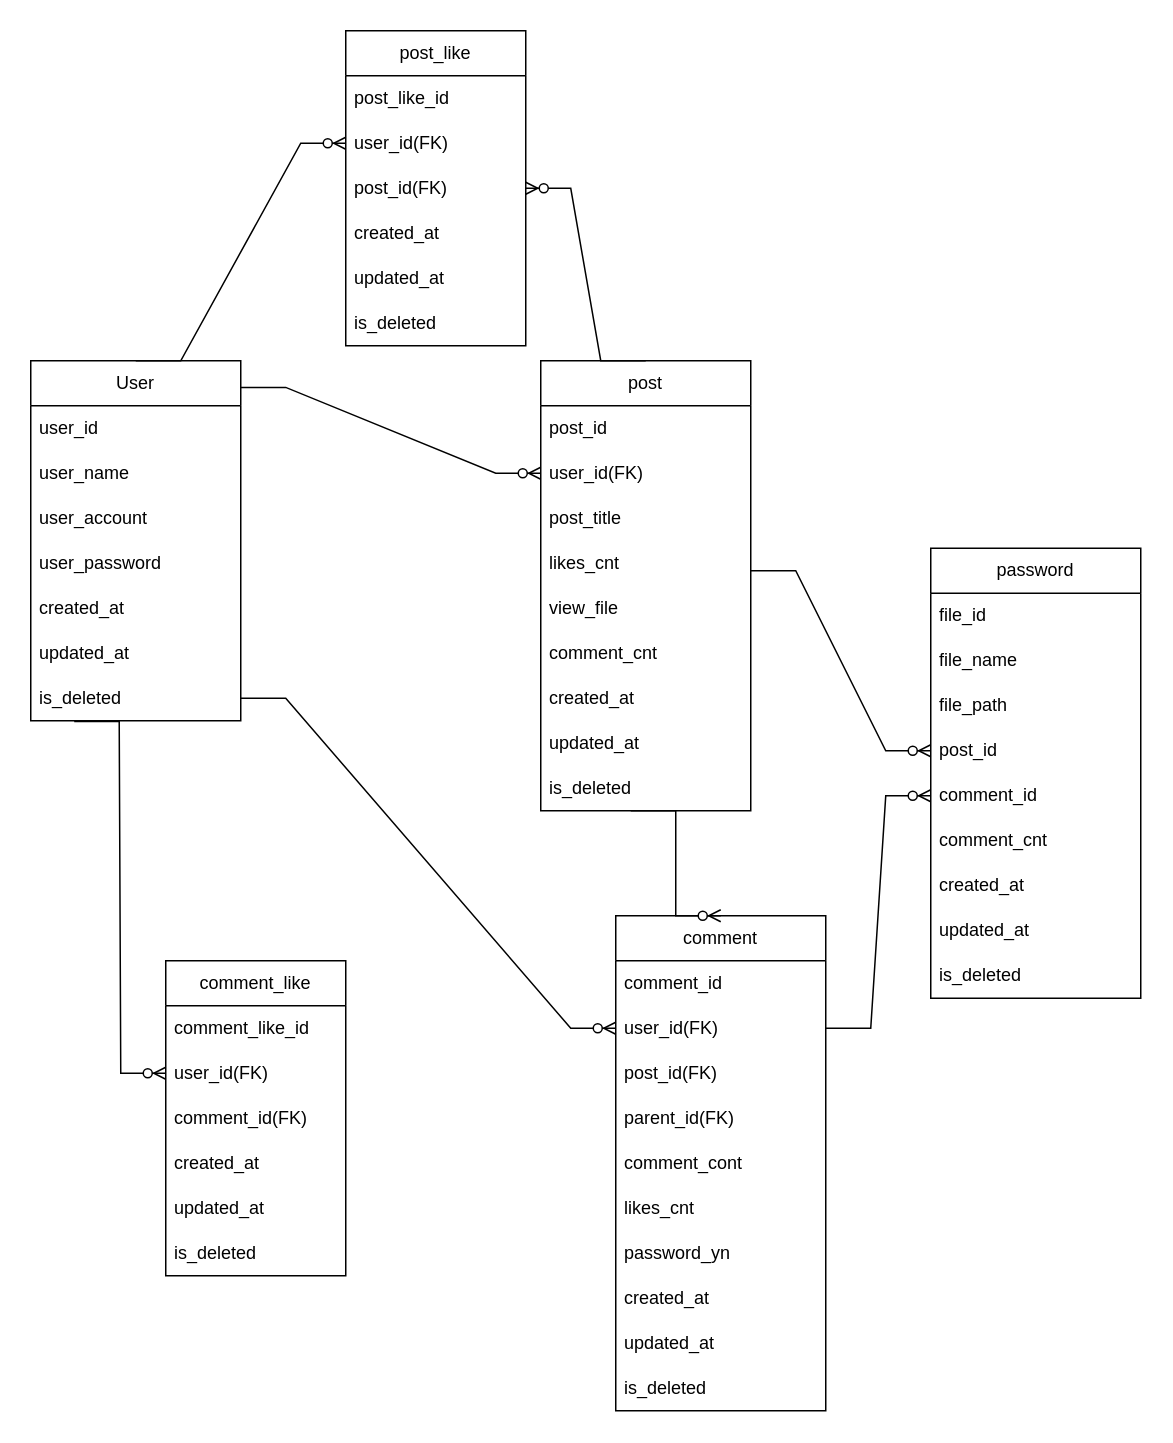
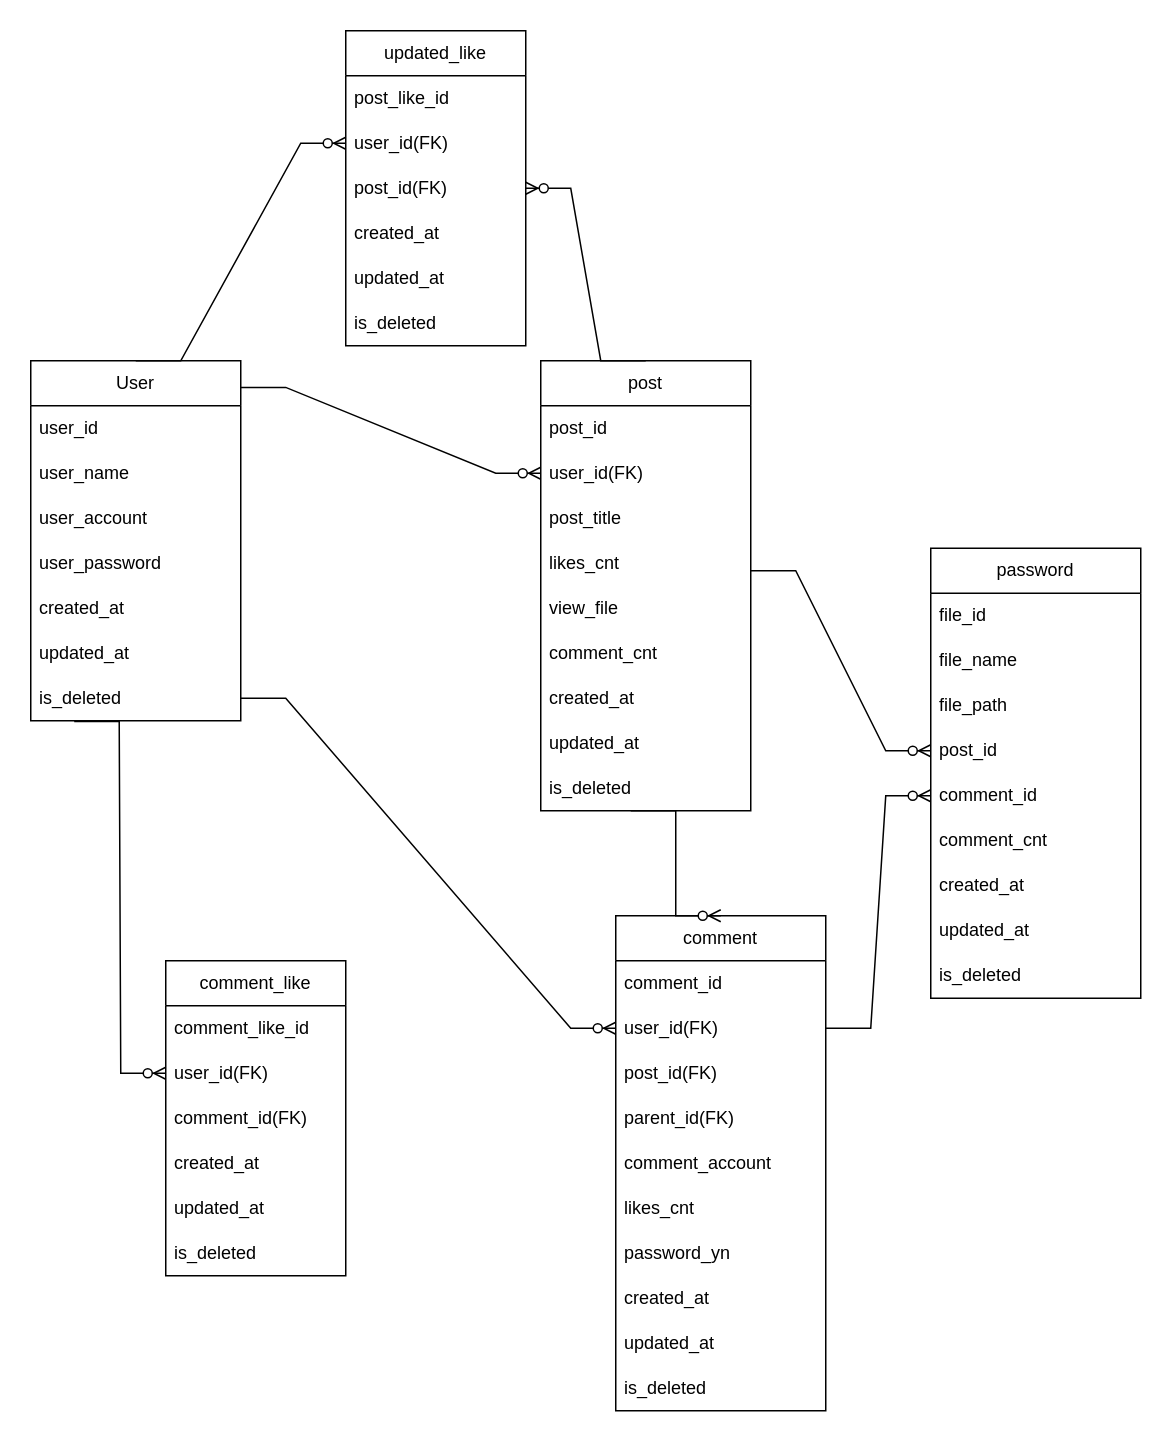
(436, 53) -> (436, 53)
(685, 1163) -> (700, 1163)
